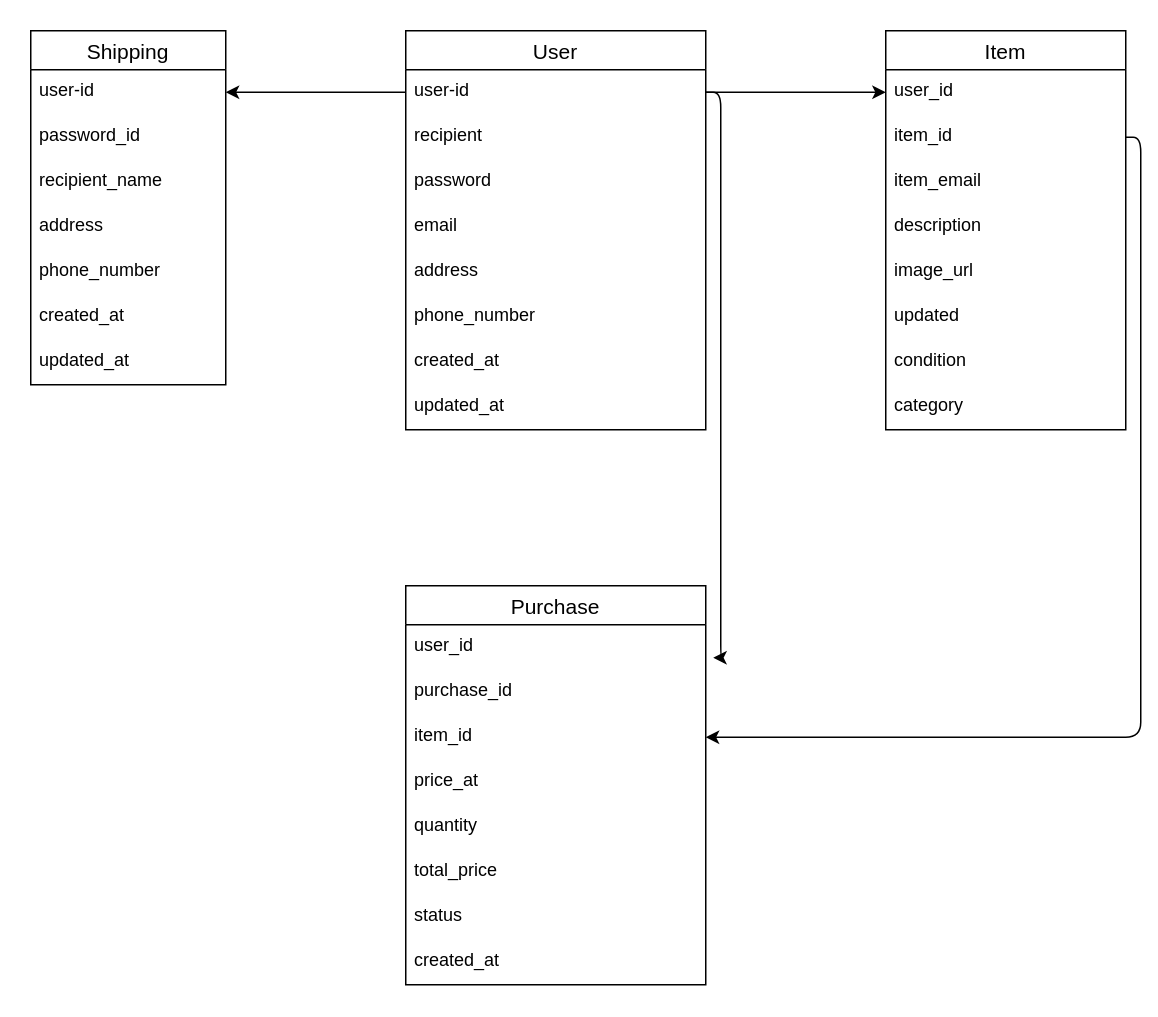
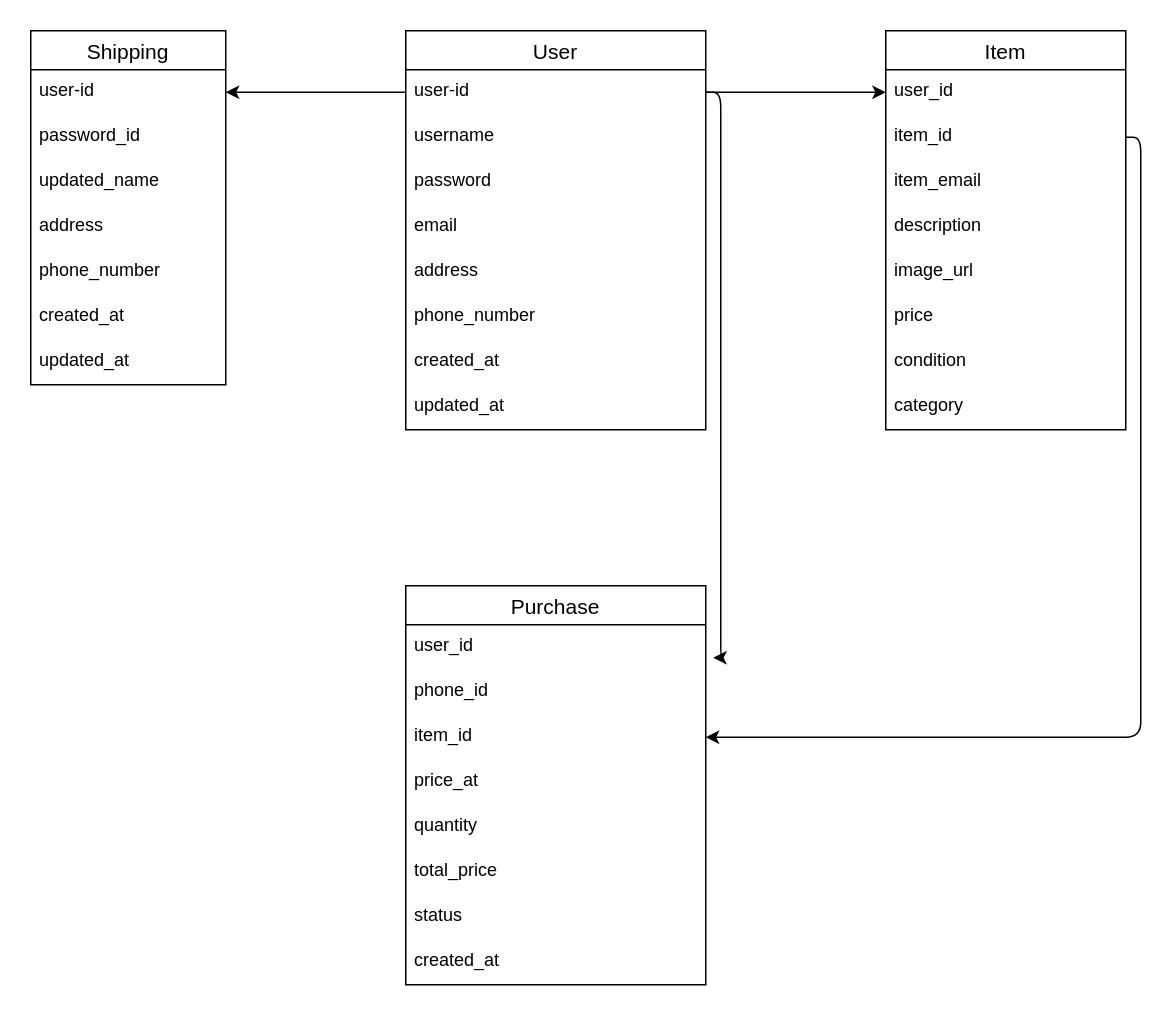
(455, 135) -> (454, 135)
(105, 180) -> (99, 180)
(929, 315) -> (917, 315)
(467, 690) -> (452, 690)
